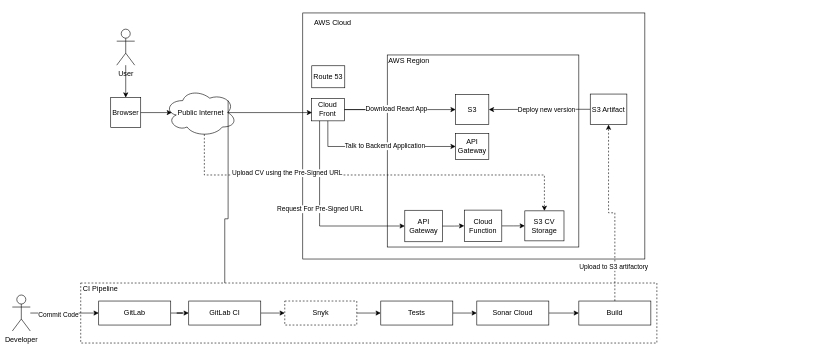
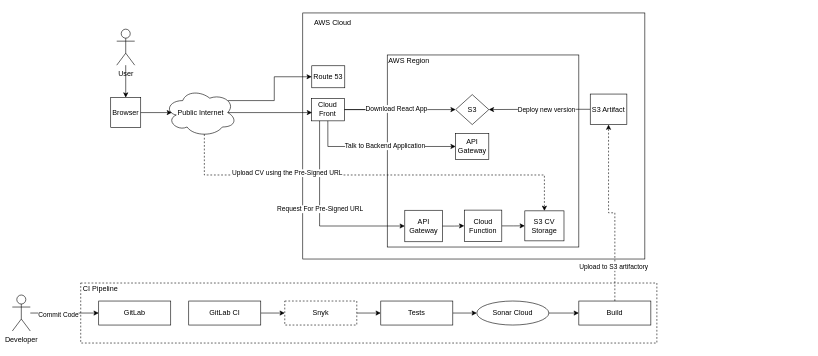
(472, 110) -> (472, 110)
(228, 194) -> (252, 101)
(180, 313) -> none
(513, 313) -> (513, 313)
